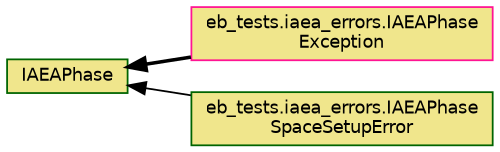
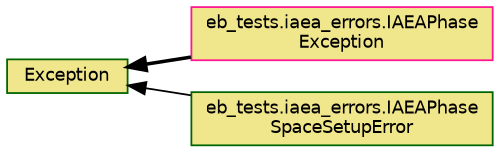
(67, 76) -> (67, 76)
